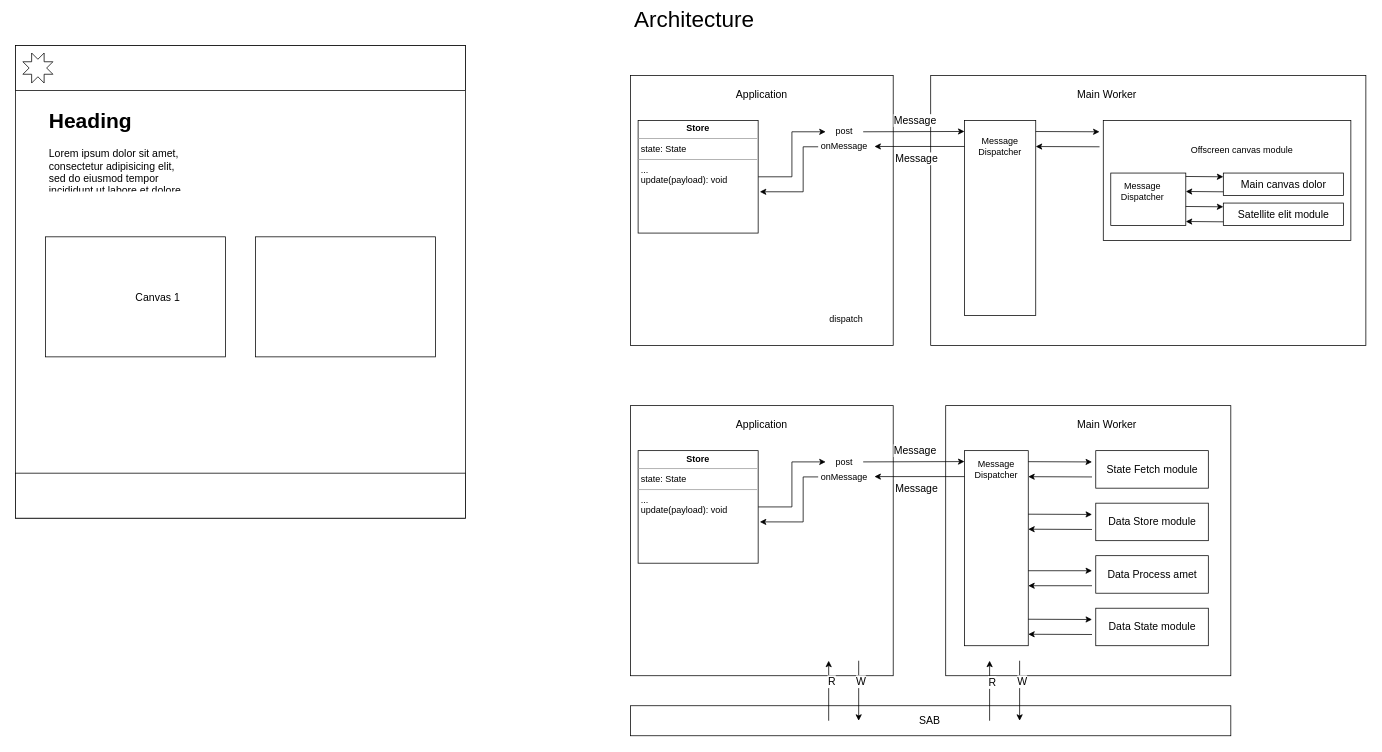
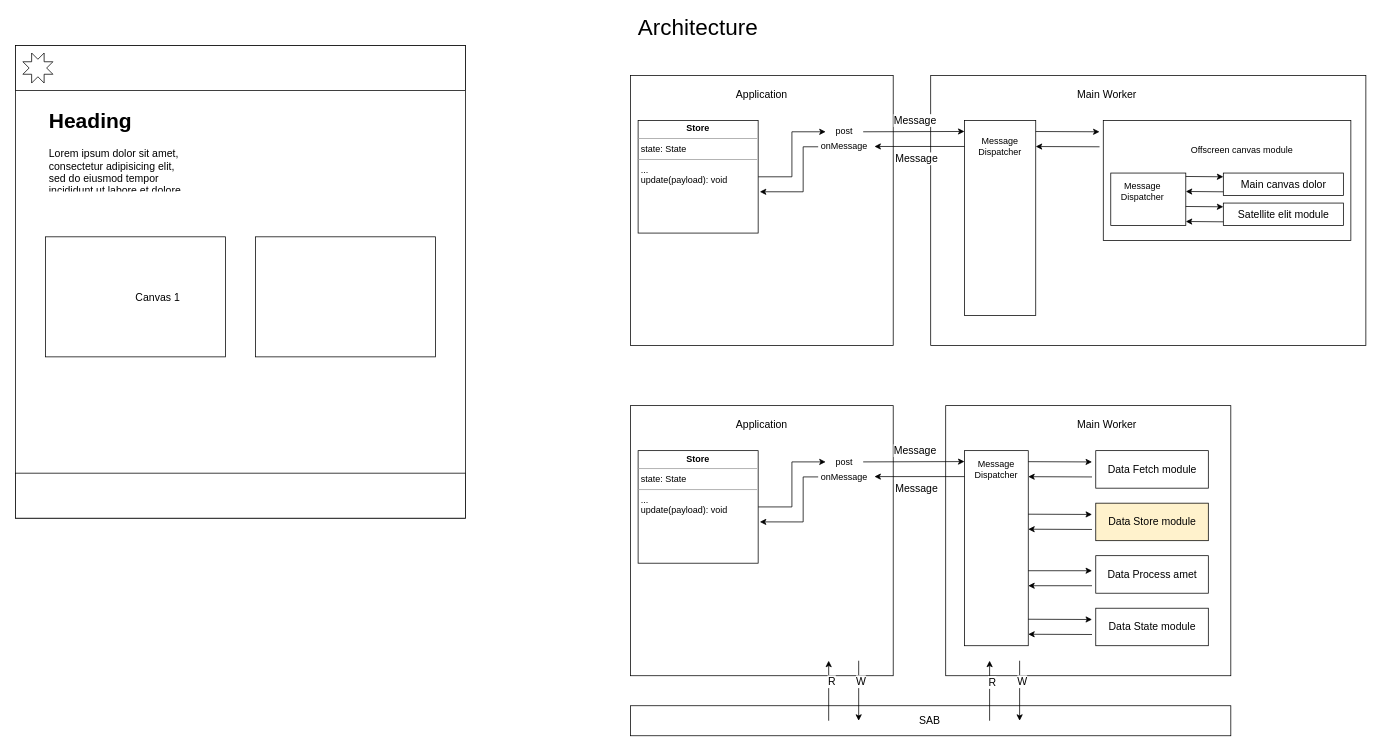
(694, 19) -> (698, 27)
(846, 319) -> none
(1152, 469) -> (1152, 469)
(1152, 522) -> (1152, 522)
